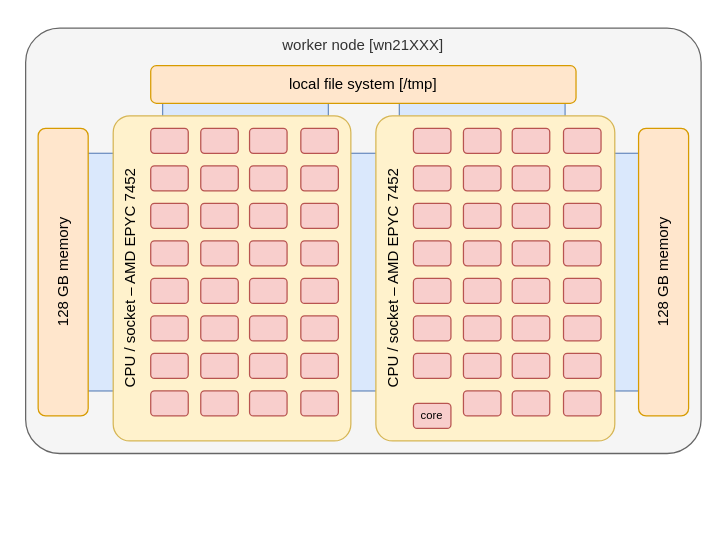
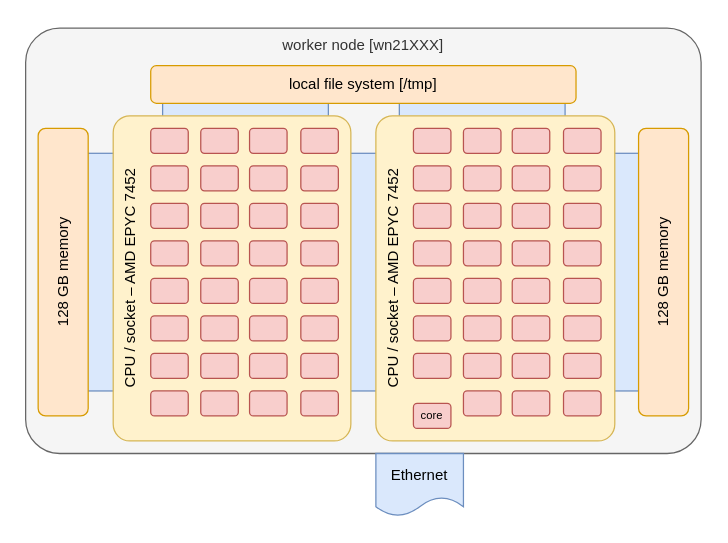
none -> (419, 484)
